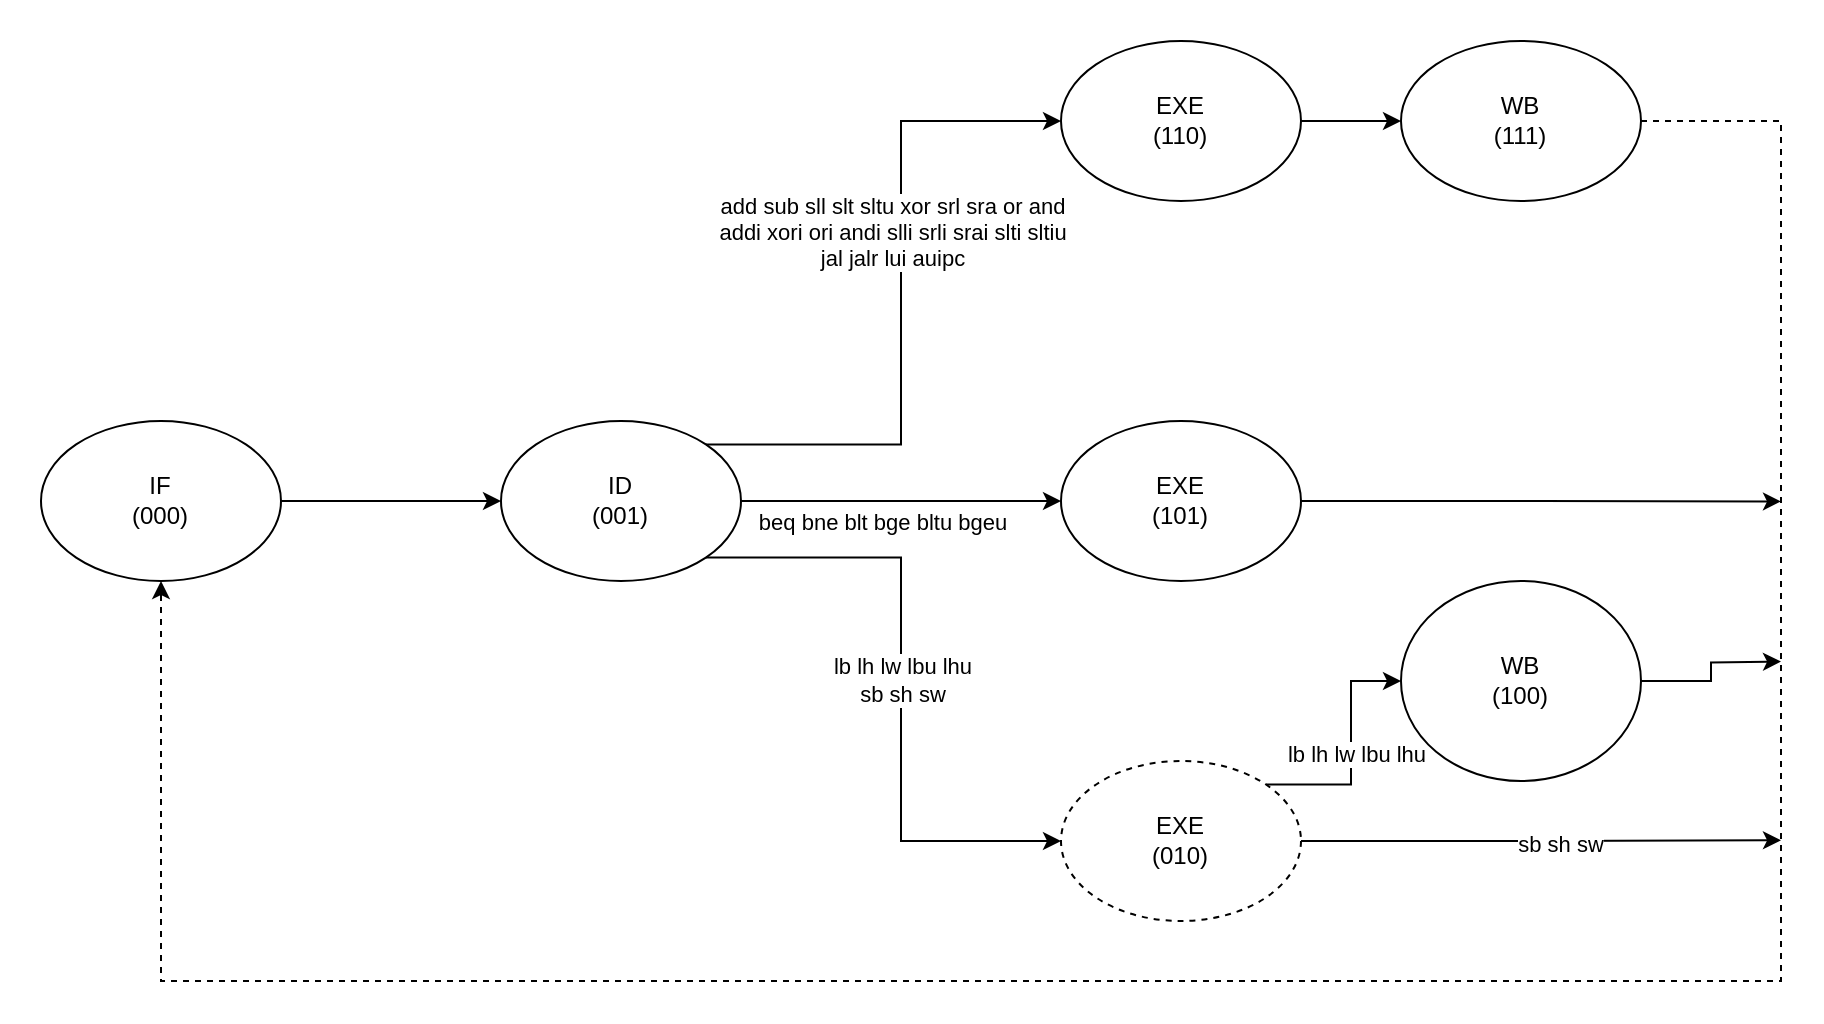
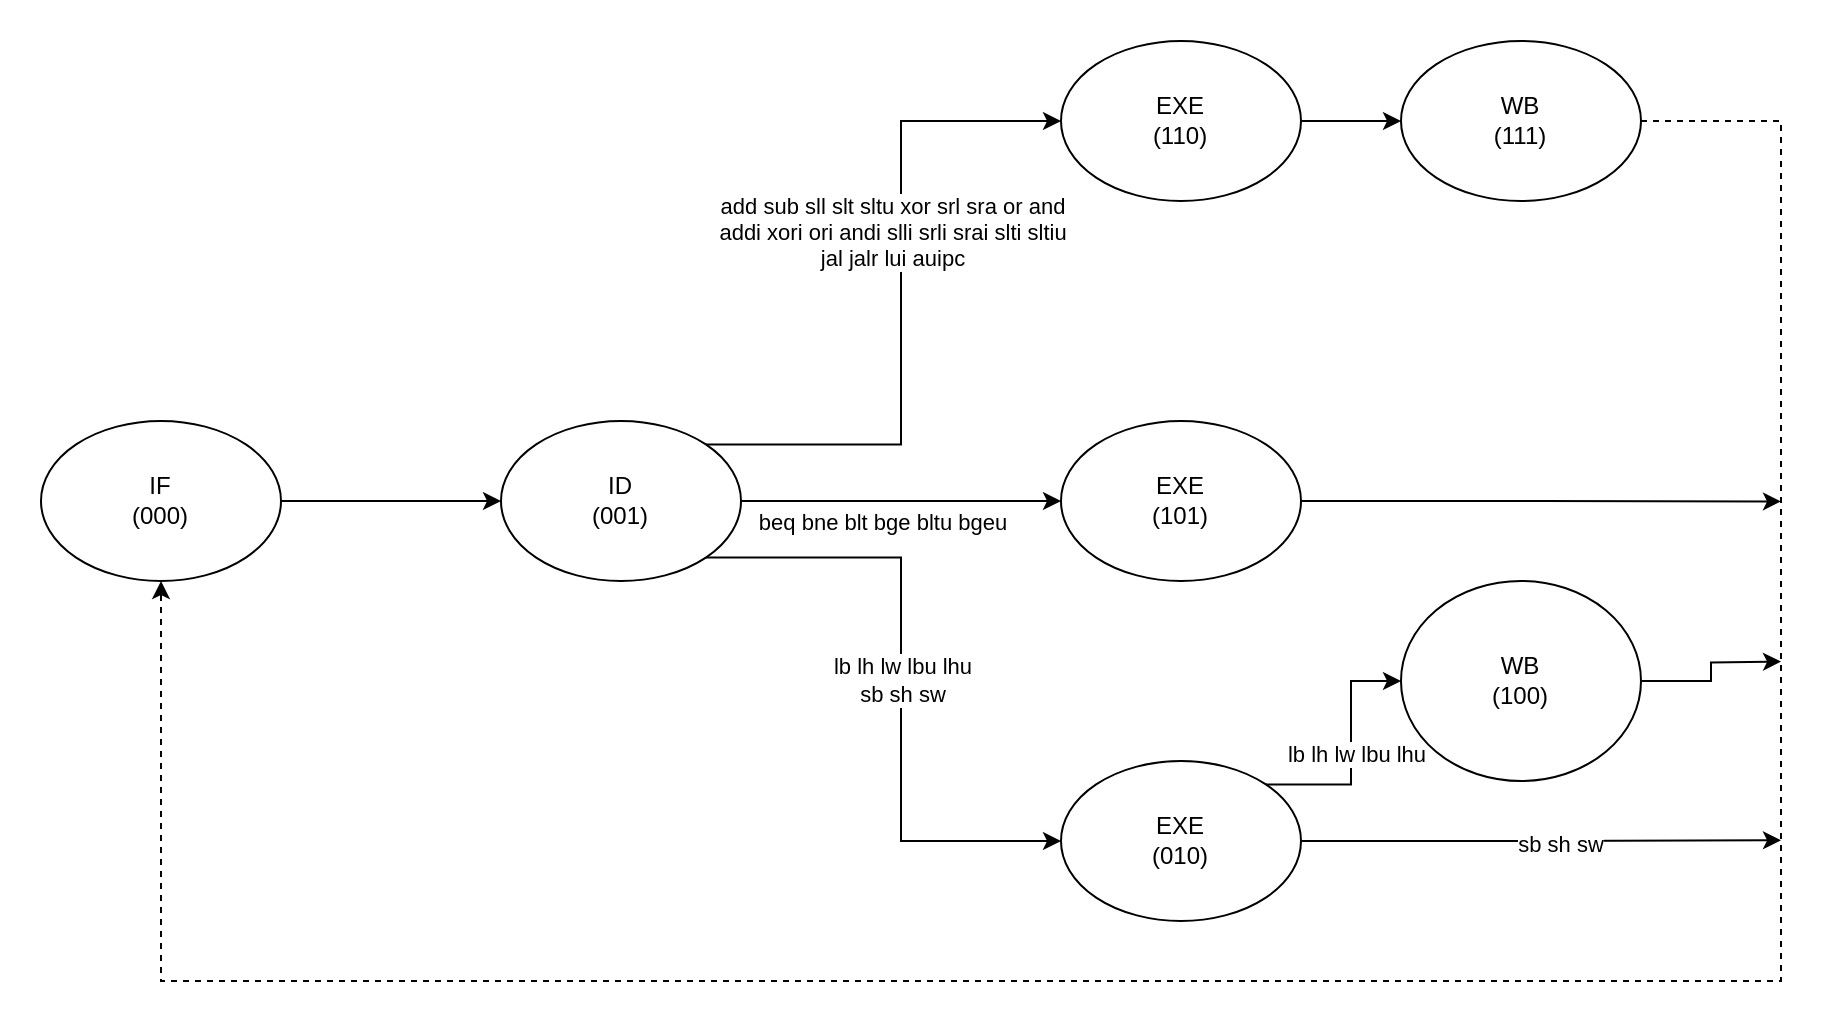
(1181, 841) -> (1181, 841)
